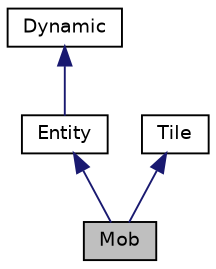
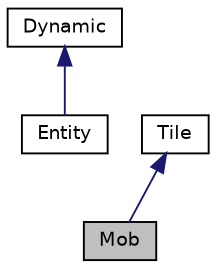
(97, 197) -> none
